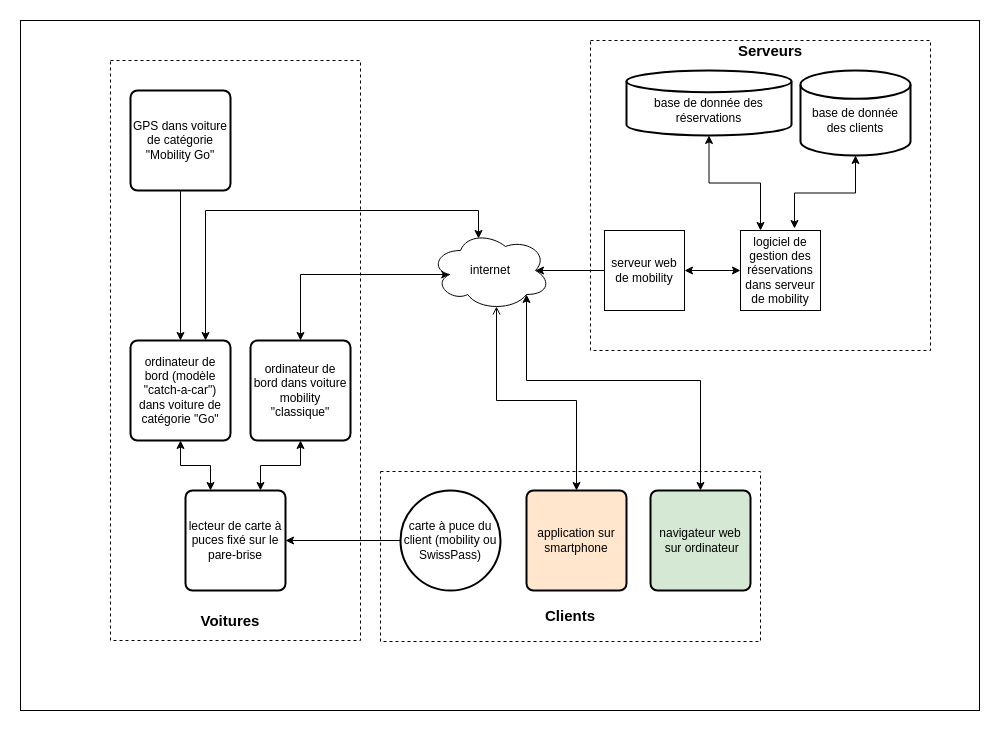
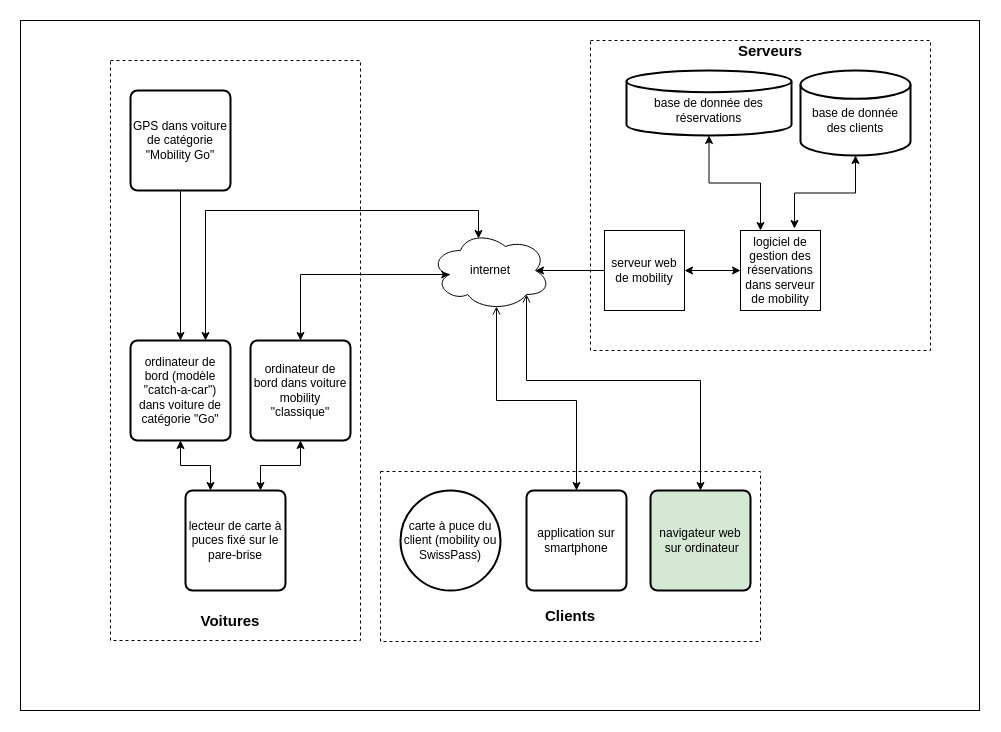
(527, 302) -> (527, 300)
(346, 541) -> none
(577, 541) -> (577, 541)
